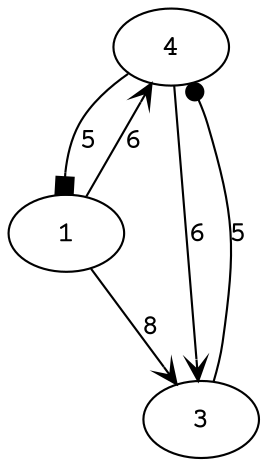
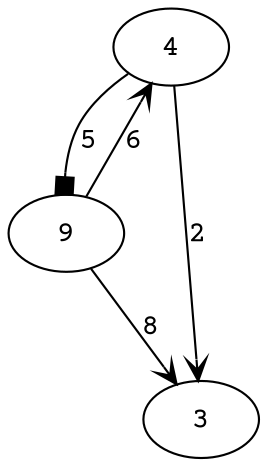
(66, 233) -> (66, 233)
(198, 233) -> (198, 233)
(231, 239) -> none
